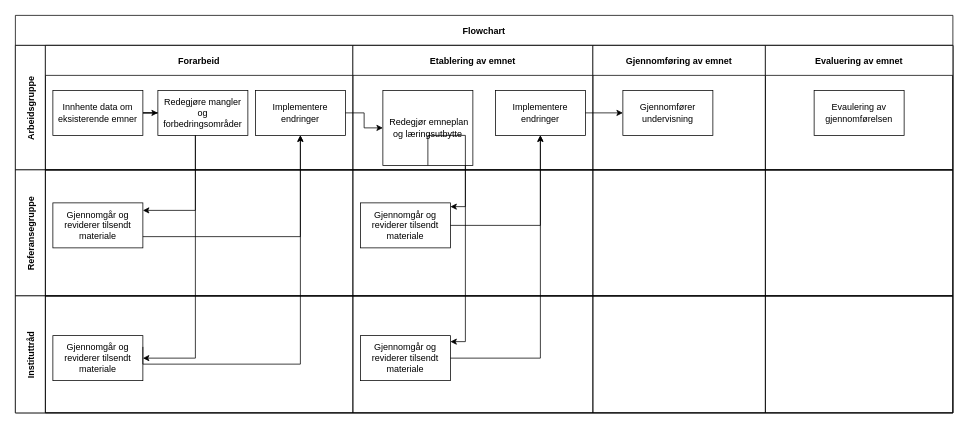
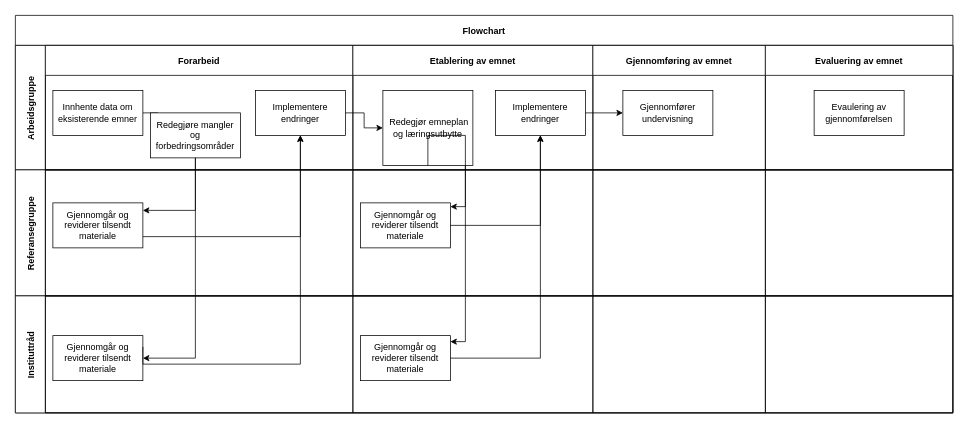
(203, 113) -> (195, 135)
